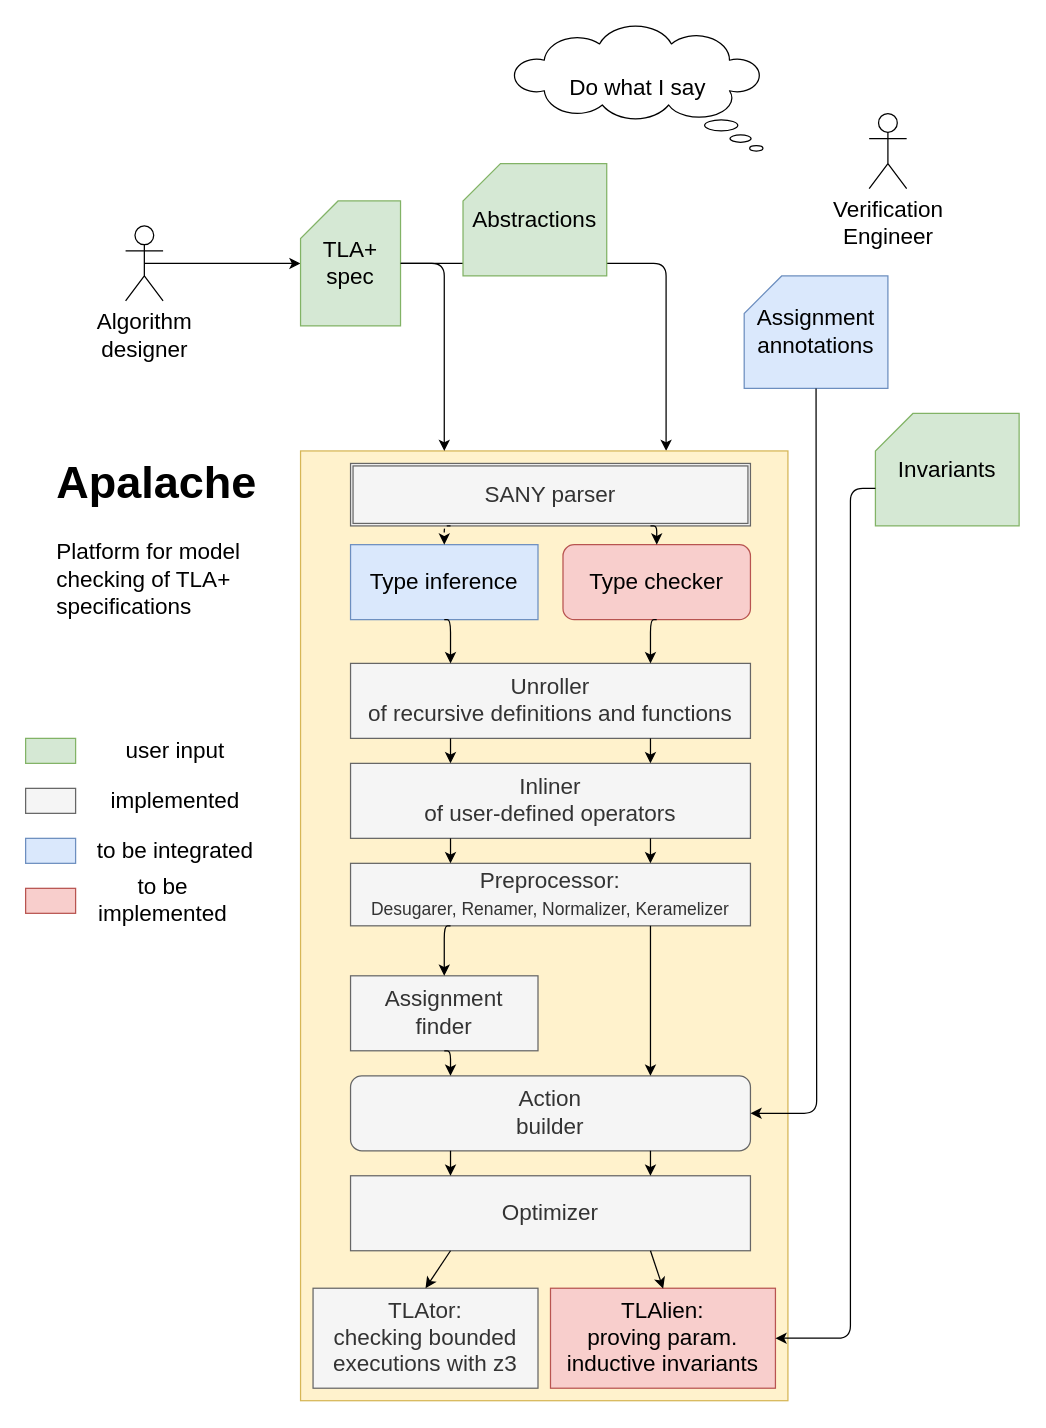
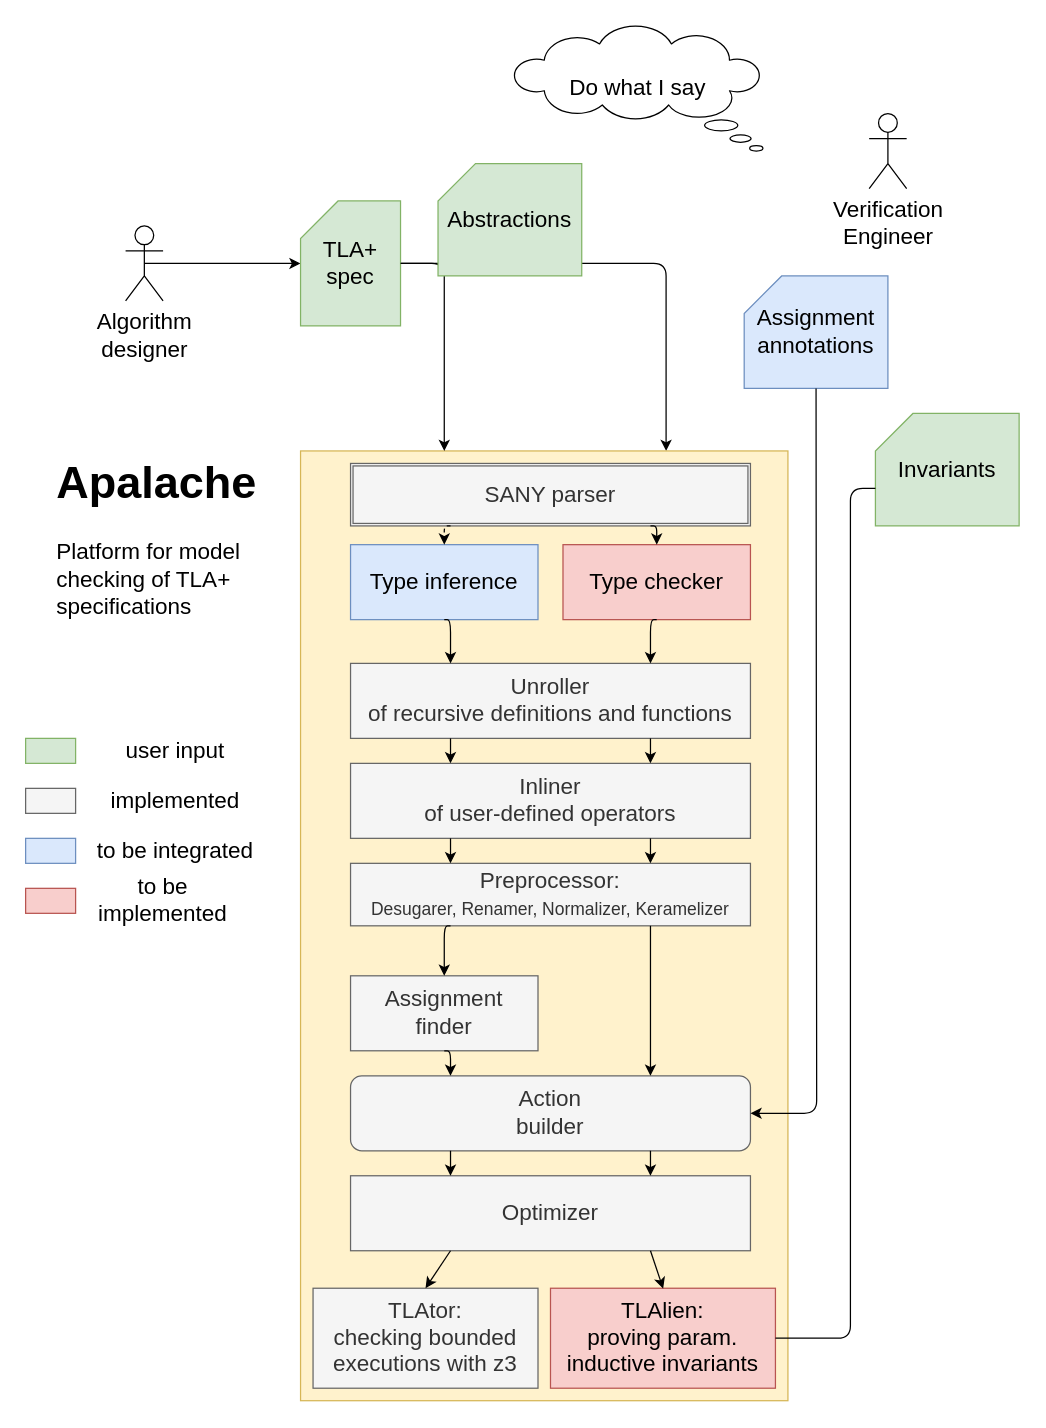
(535, 219) -> (510, 219)
(657, 582) -> (657, 582)
(785, 1338) -> (781, 1338)
